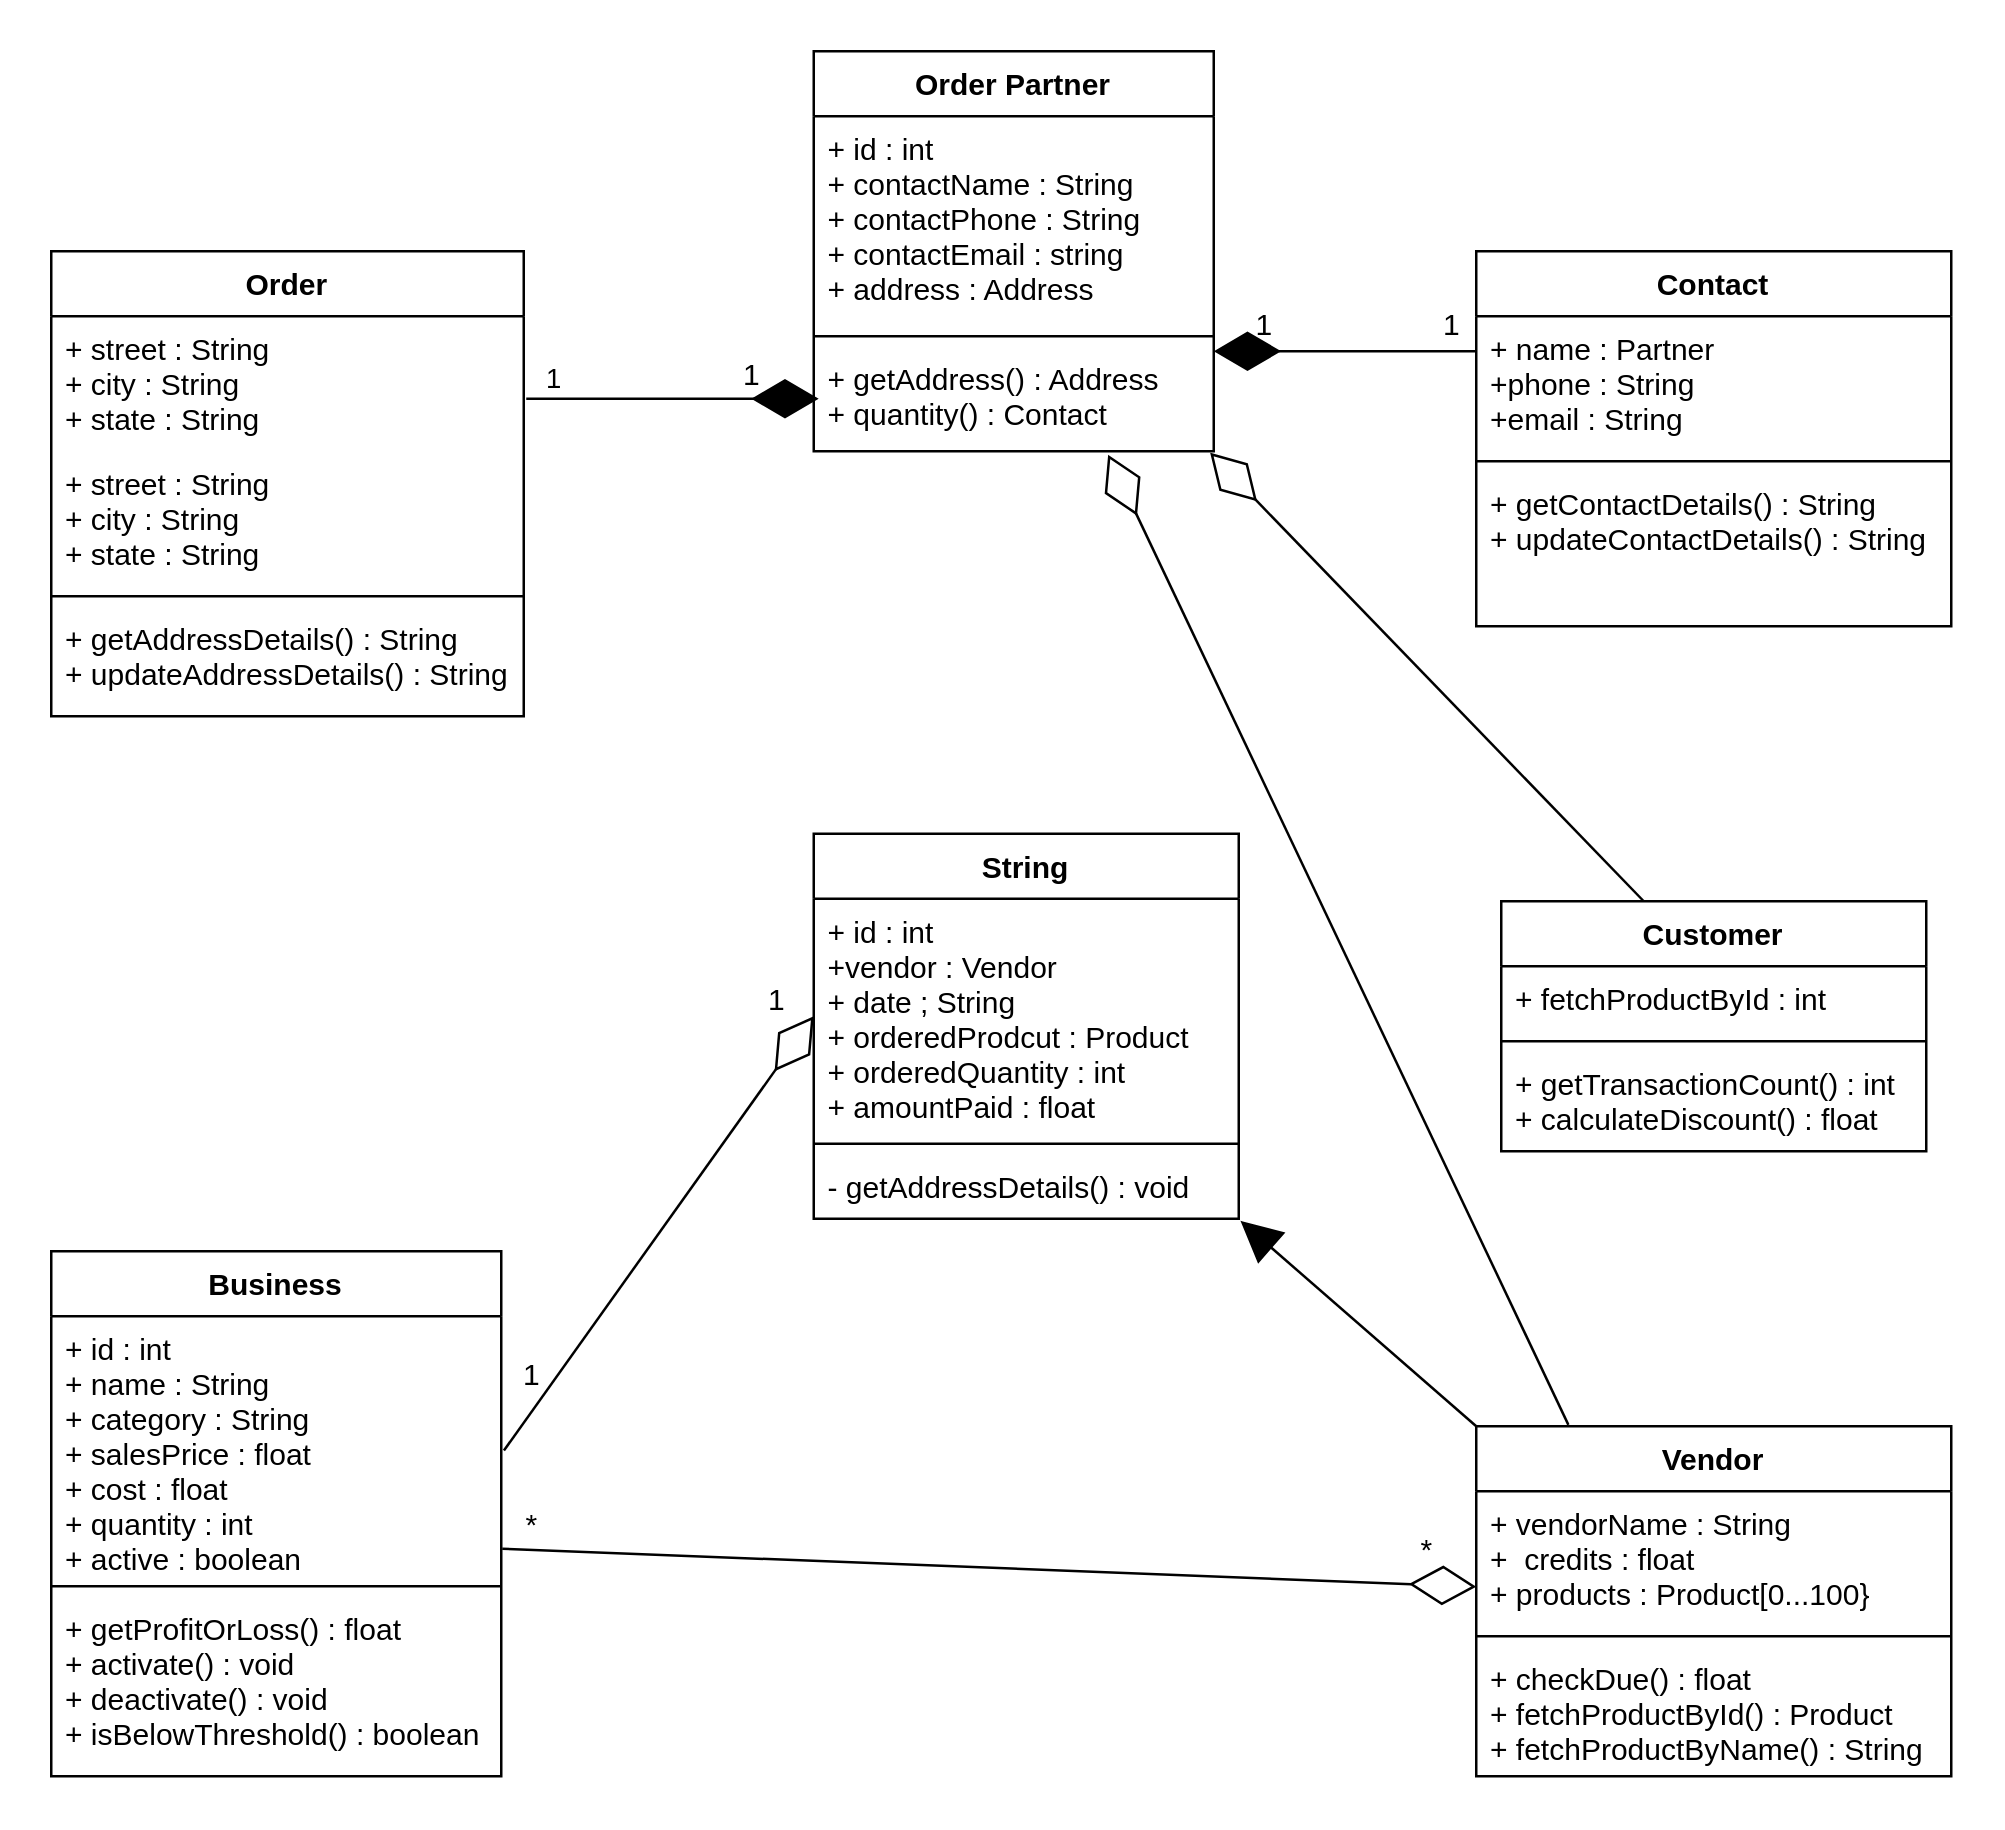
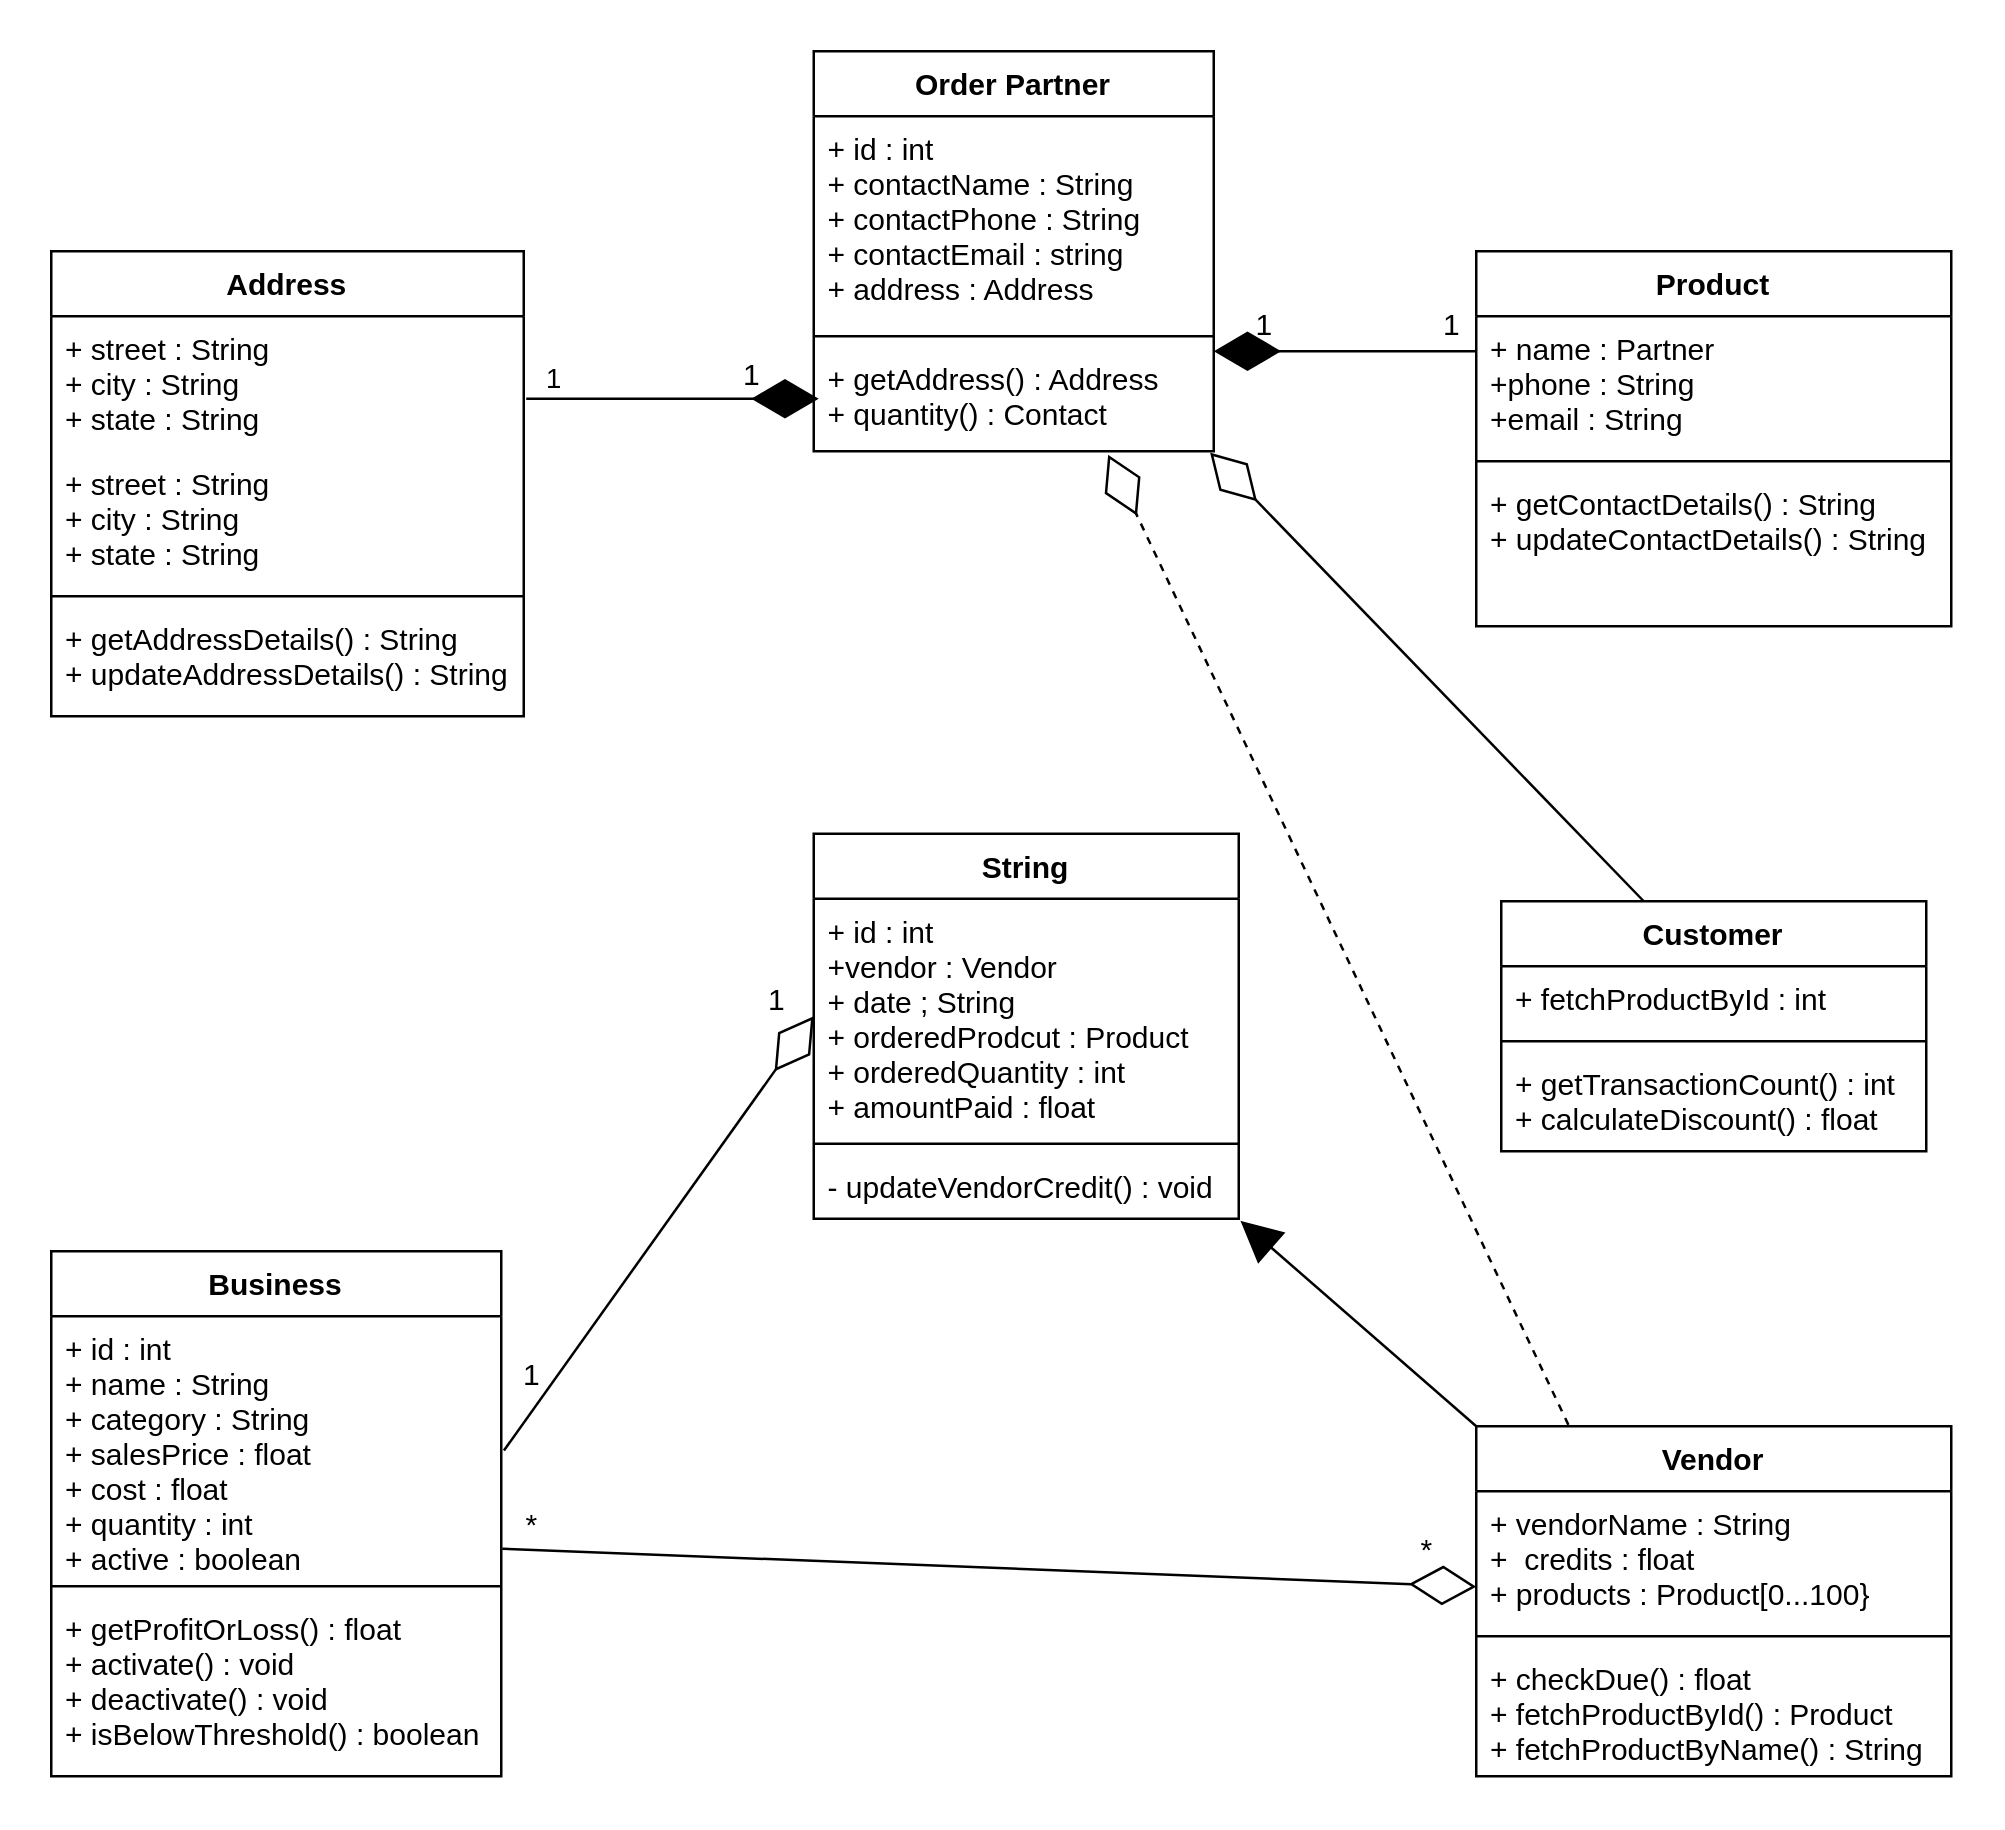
(286, 285) -> (286, 285)
(1713, 285) -> (1713, 285)
(1351, 967) -> (1351, 967)
(1035, 1188) -> (1048, 1188)
